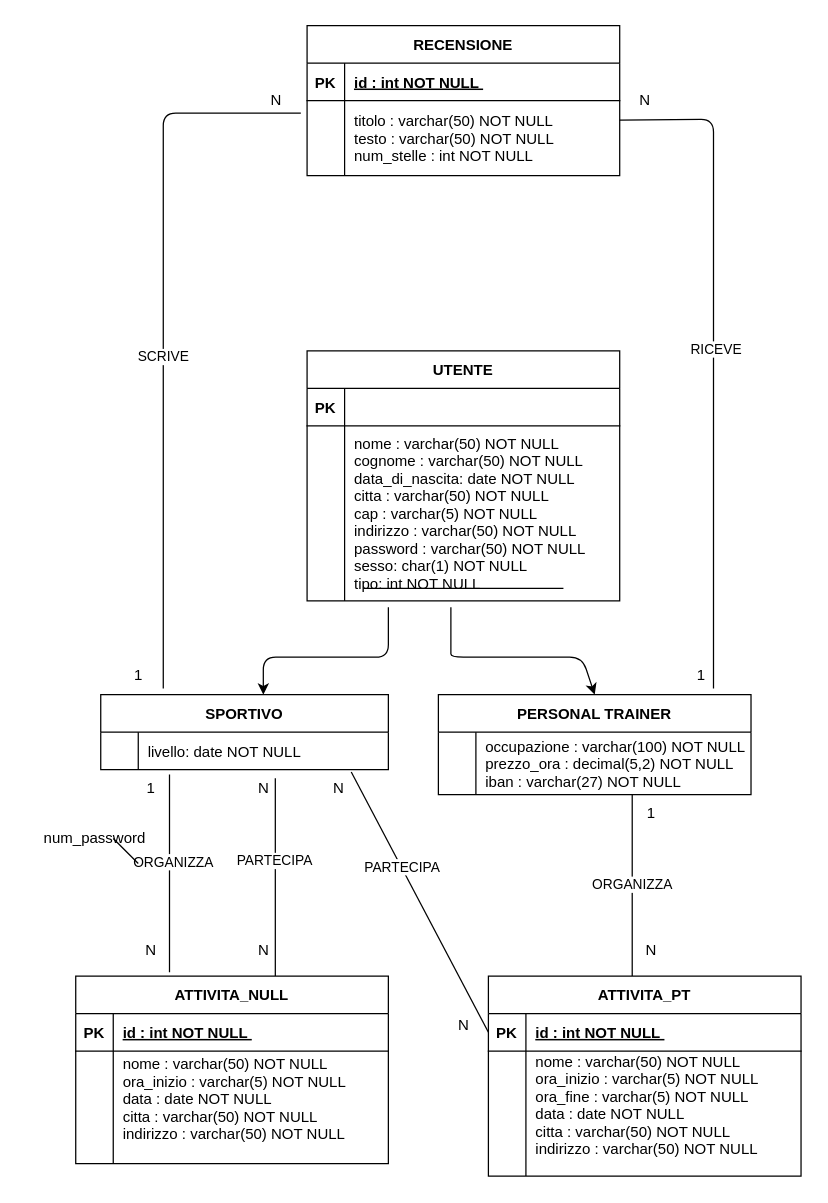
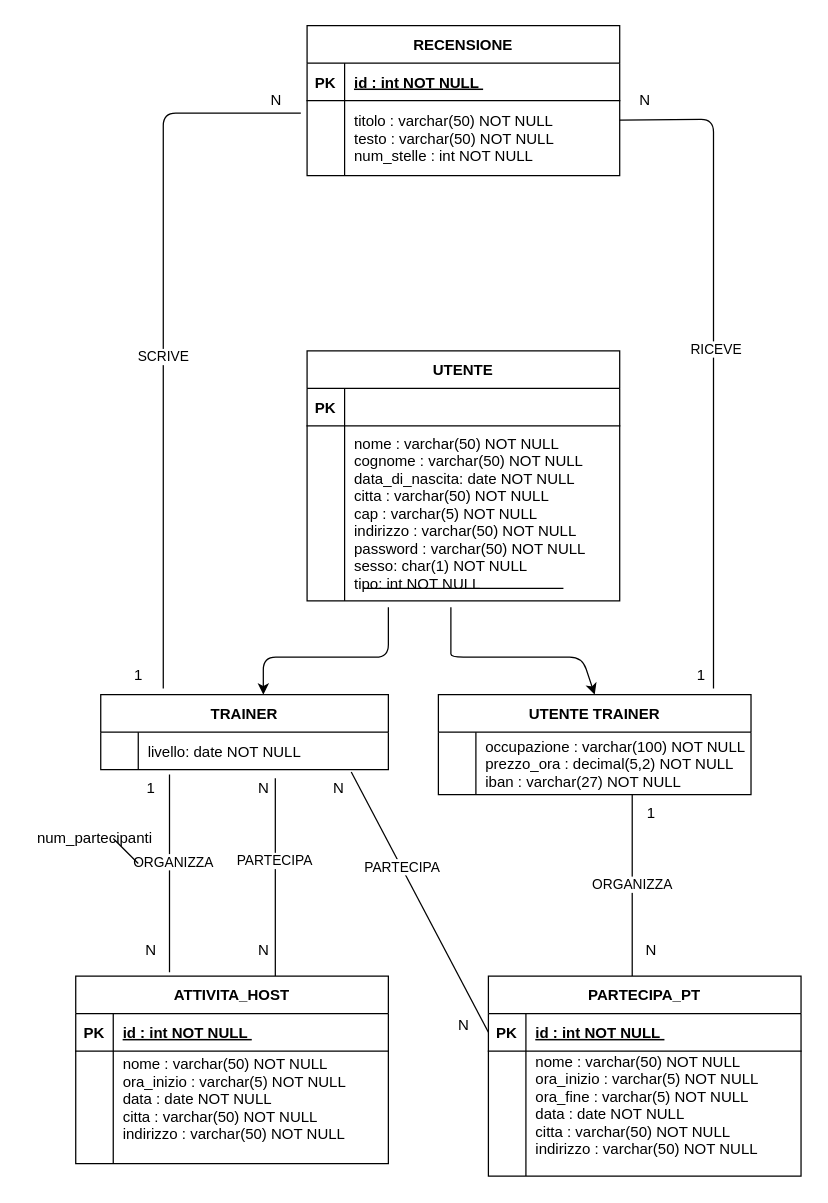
(244, 714) -> (244, 714)
(594, 714) -> (594, 714)
(95, 838) -> (95, 838)
(231, 995) -> (231, 995)
(644, 995) -> (644, 995)
